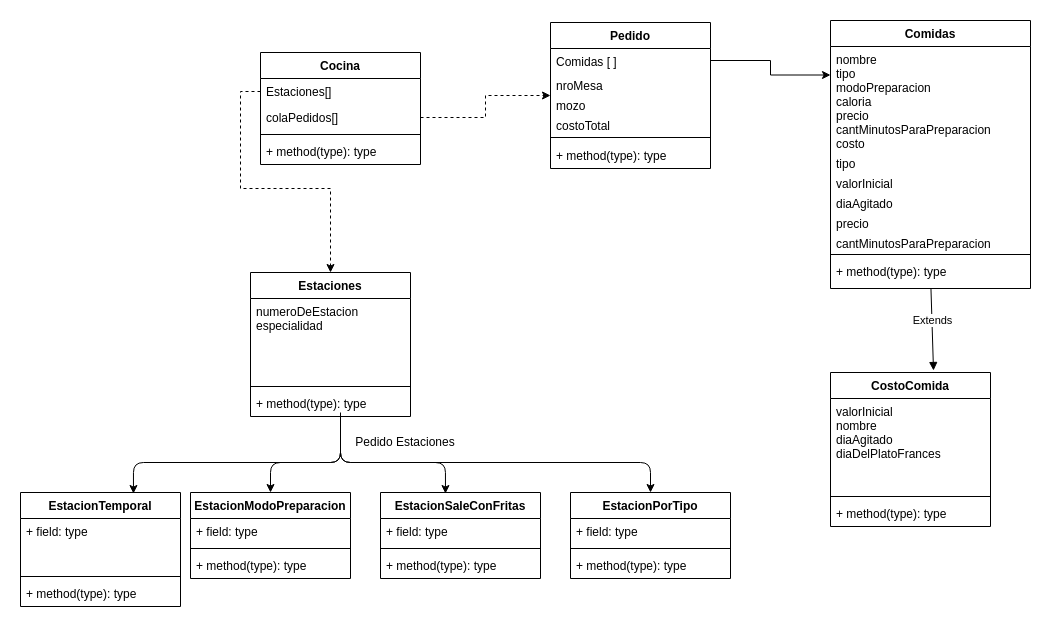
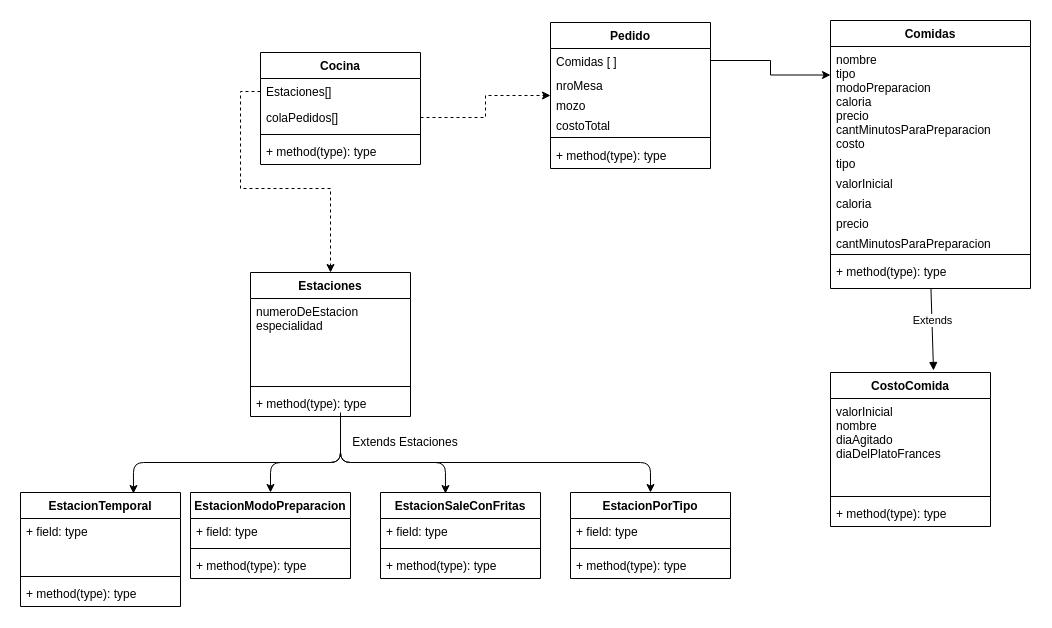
(866, 204) -> (856, 204)
(406, 443) -> (406, 443)
